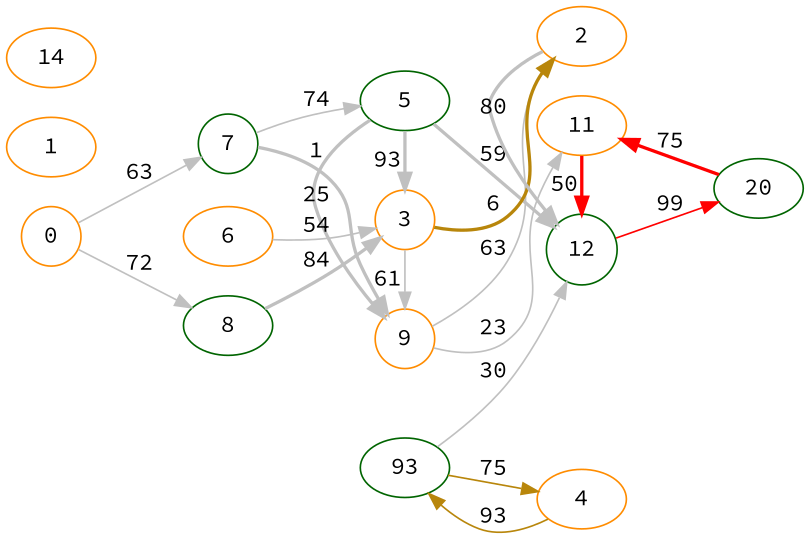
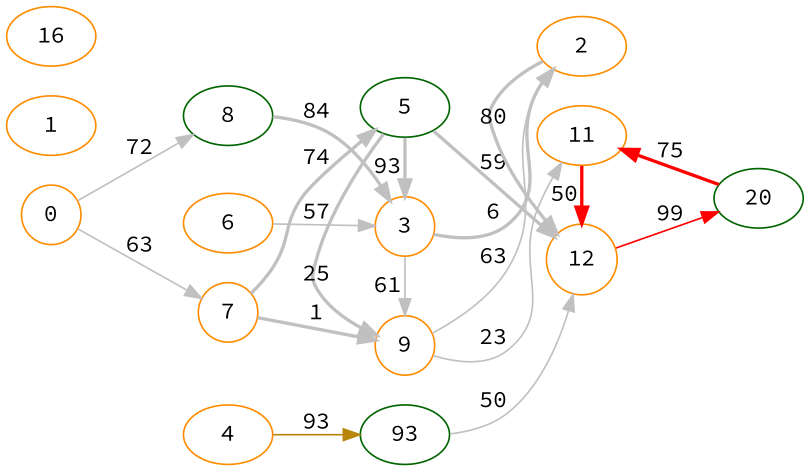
(51, 58) -> (51, 36)
(300, 118) -> (295, 209)
(228, 144) -> (228, 312)
(514, 209) -> (514, 218)
(317, 226) -> (317, 212)
(582, 250) -> (582, 259)
(493, 371) -> (493, 401)
(485, 482) -> none
